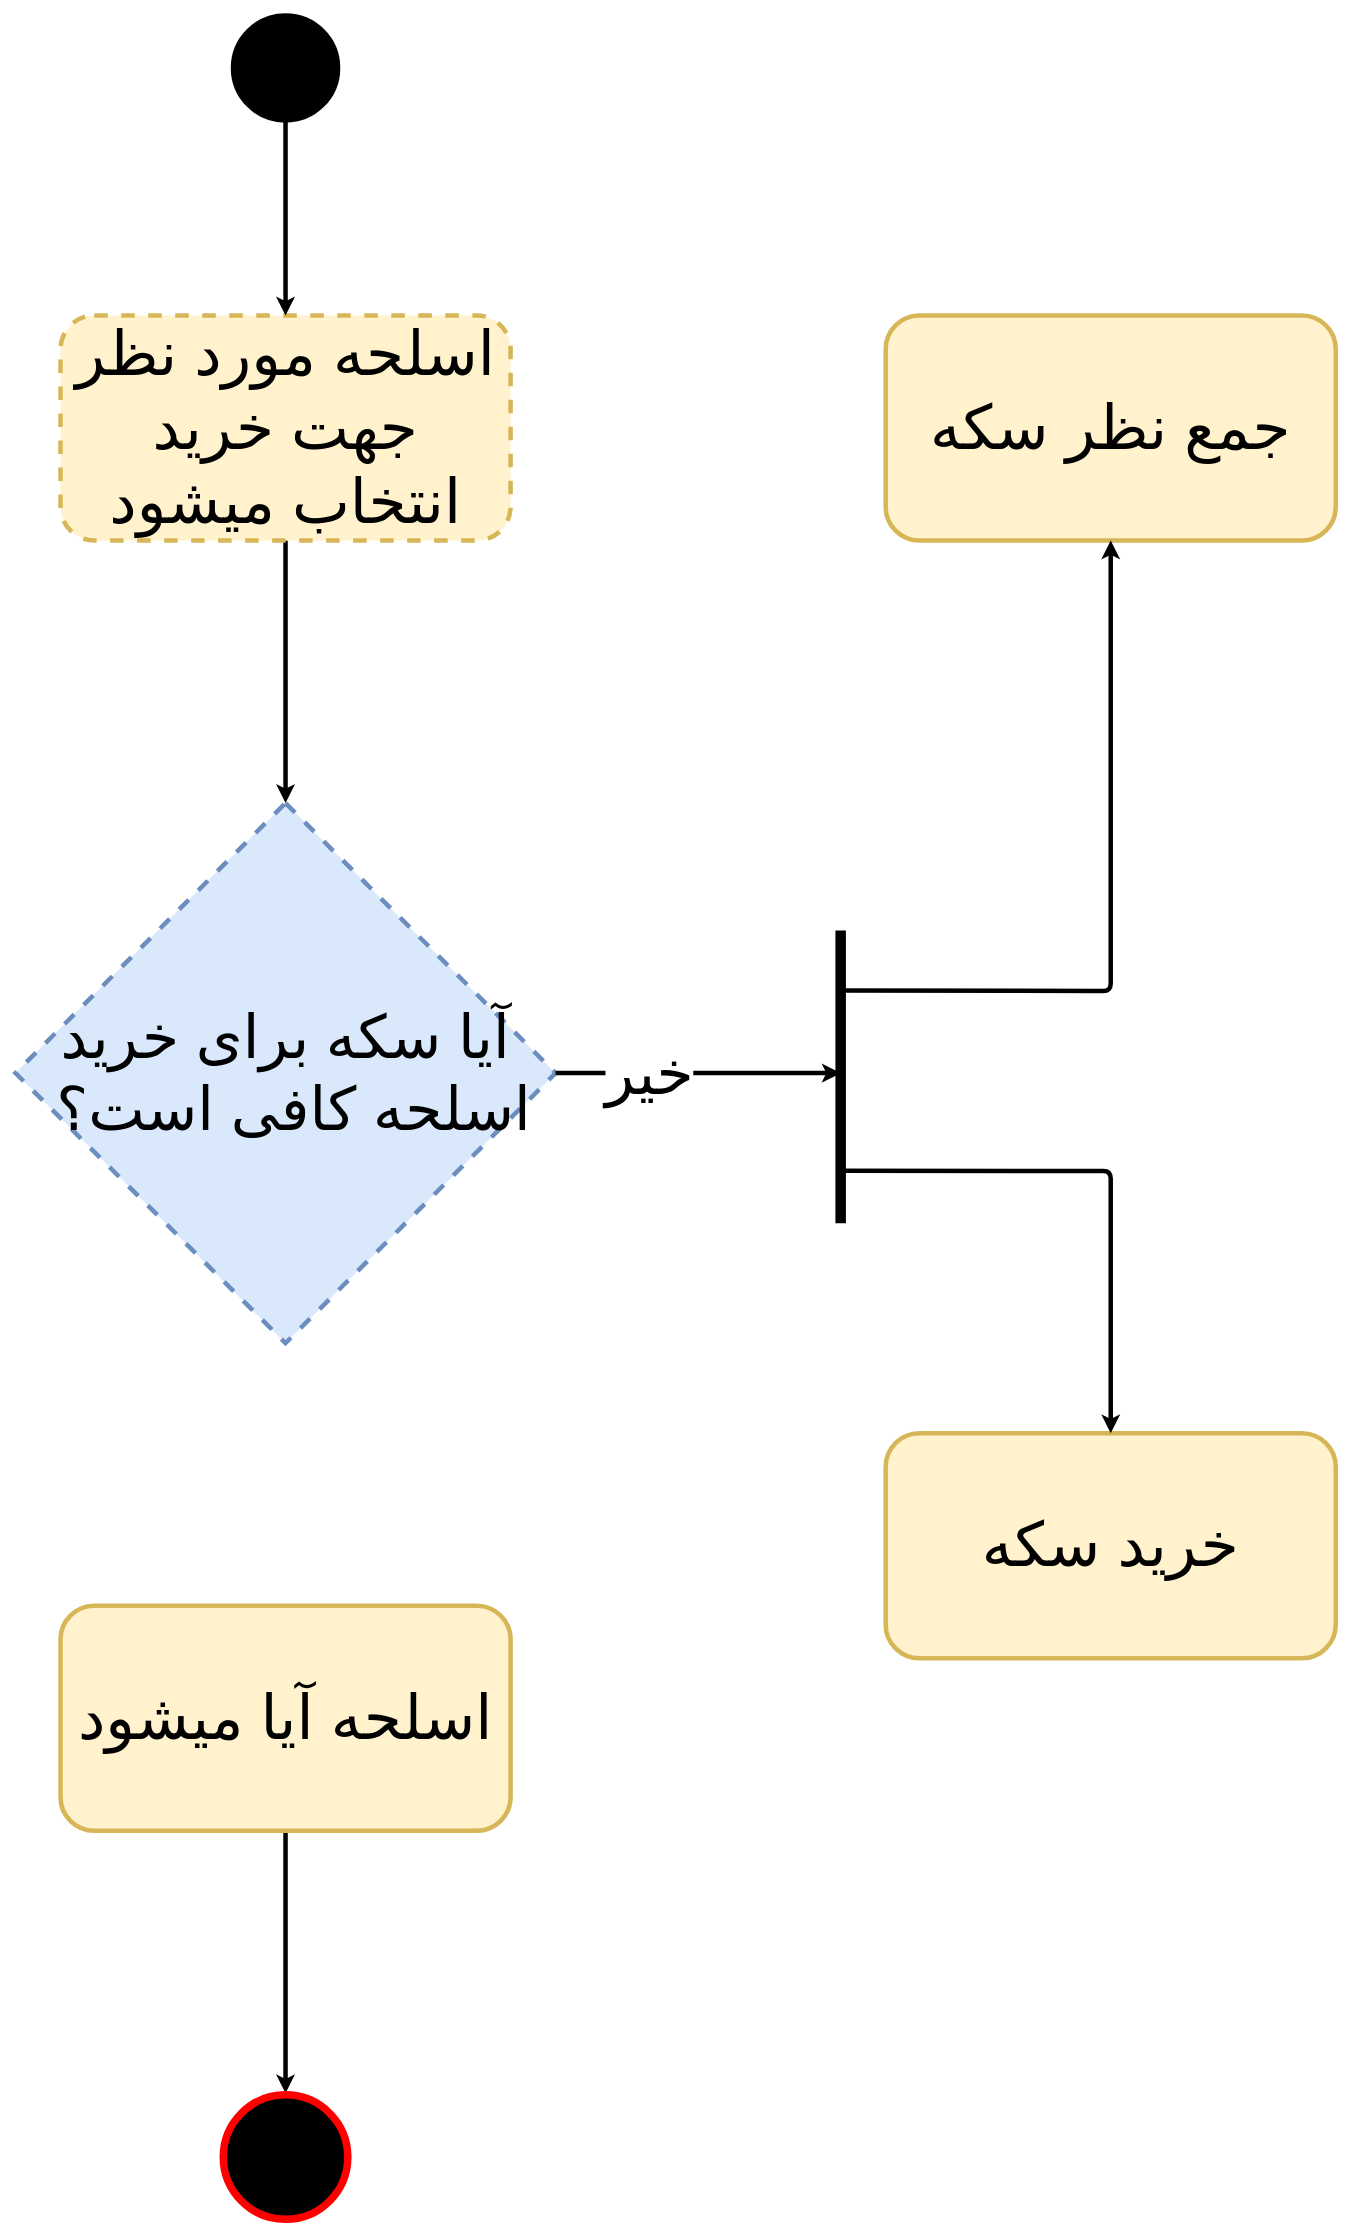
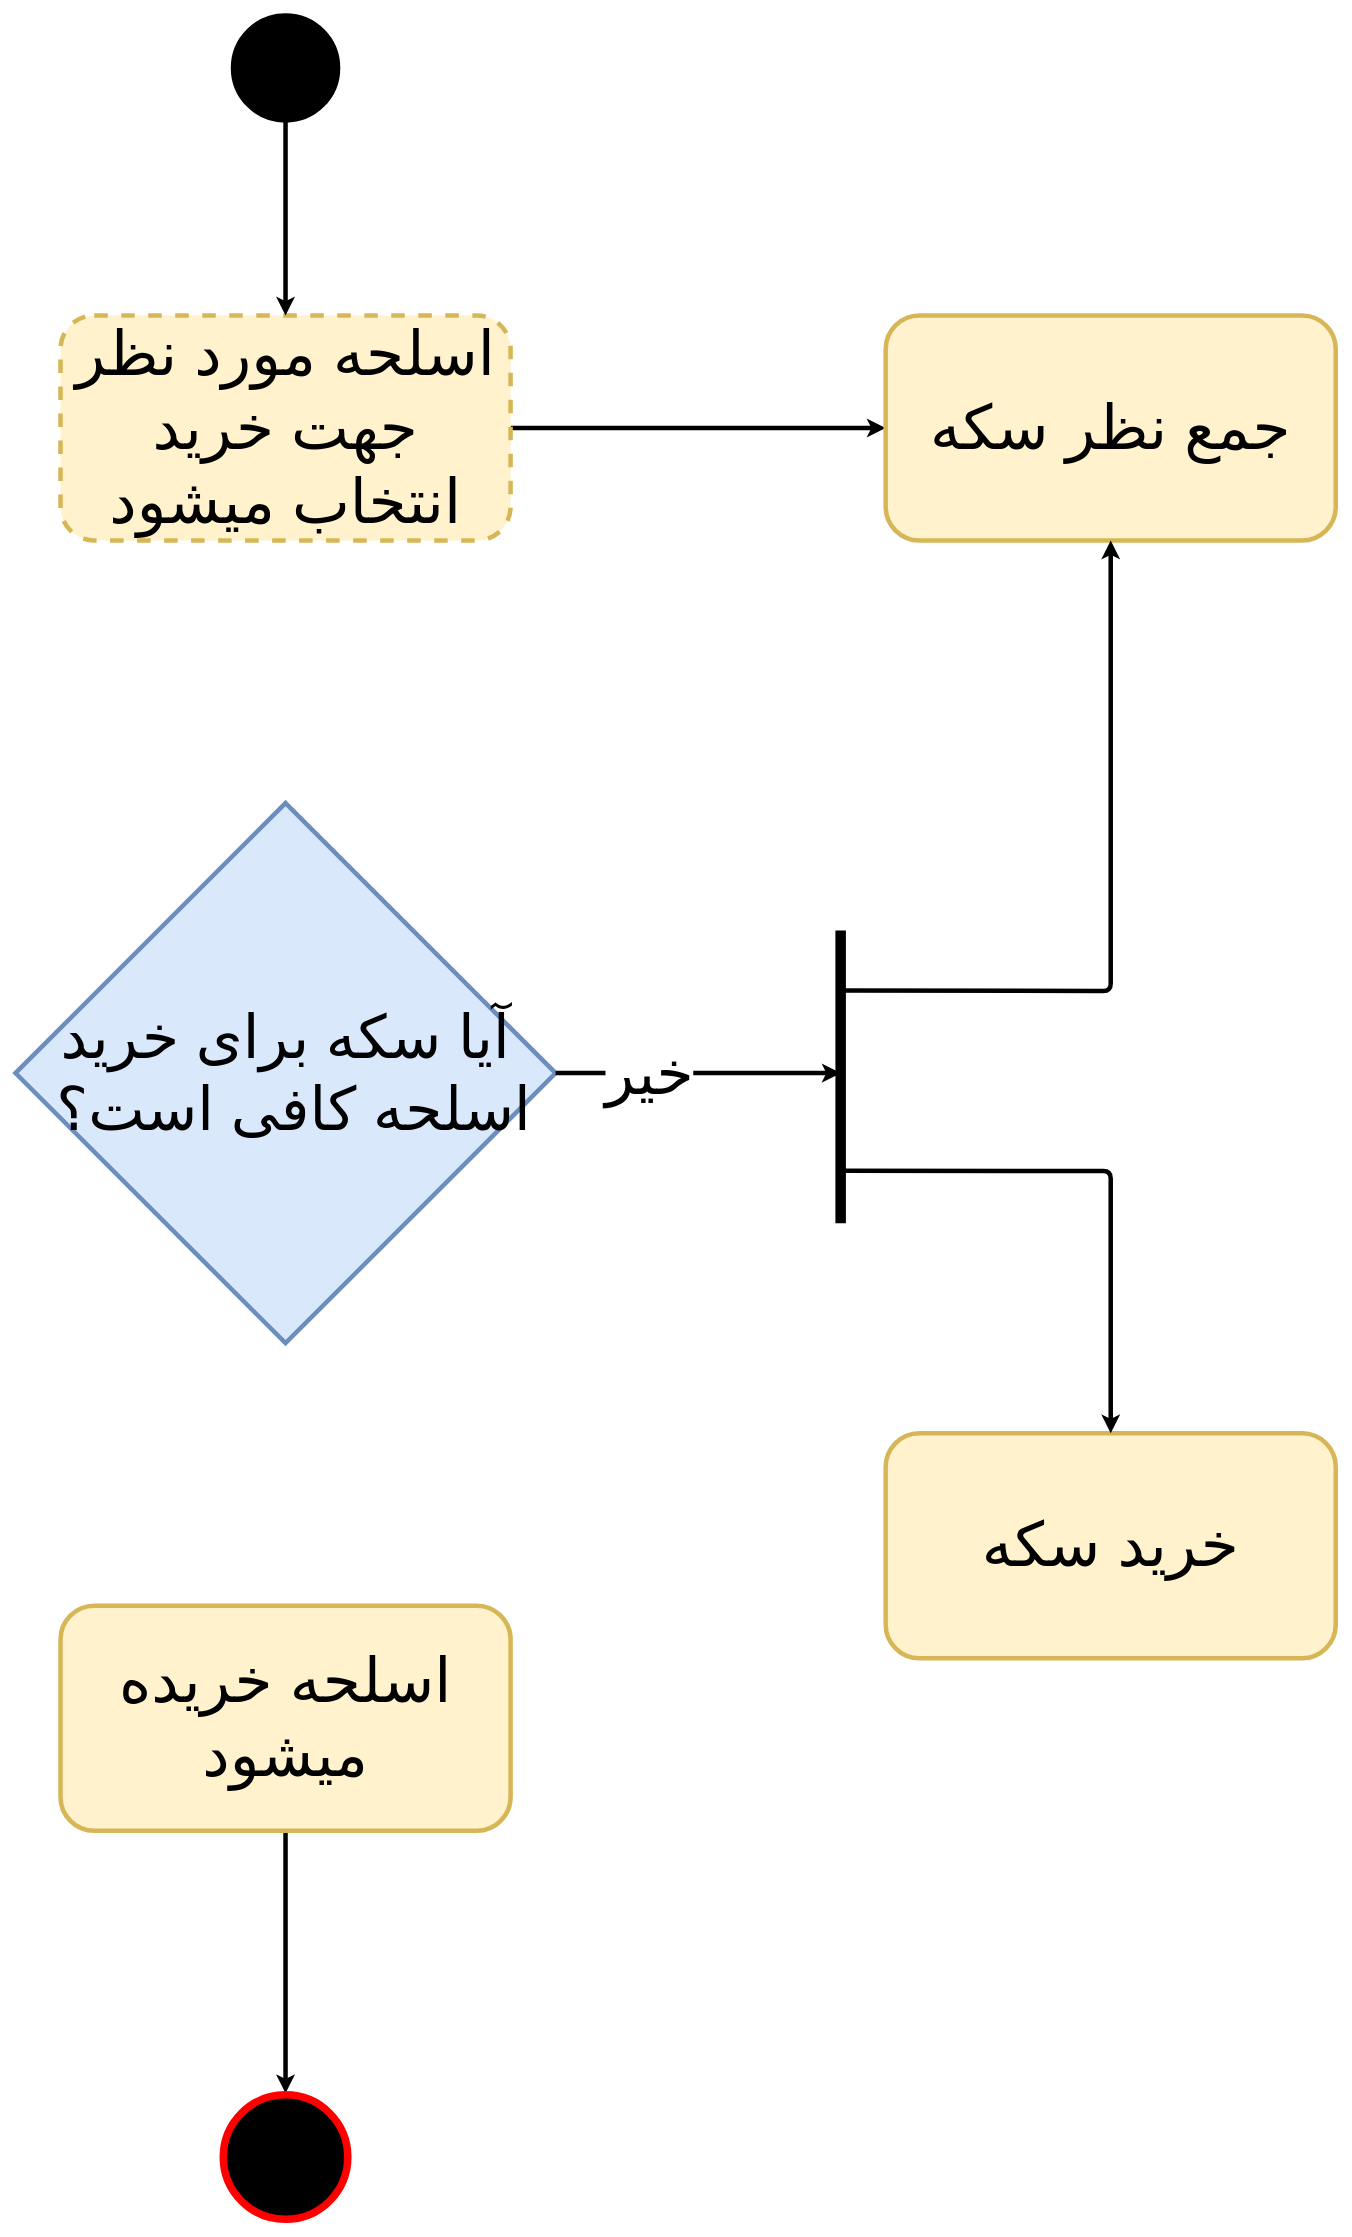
(285, 666) -> (691, 428)
(285, 1073) -> (285, 1073)
(285, 1718) -> (285, 1718)
